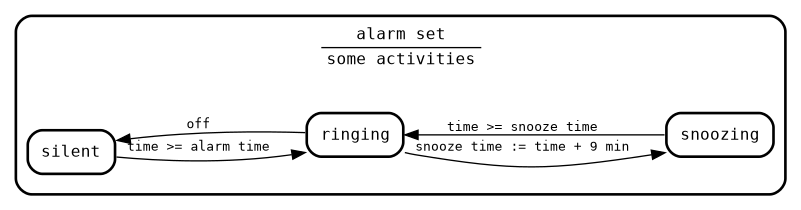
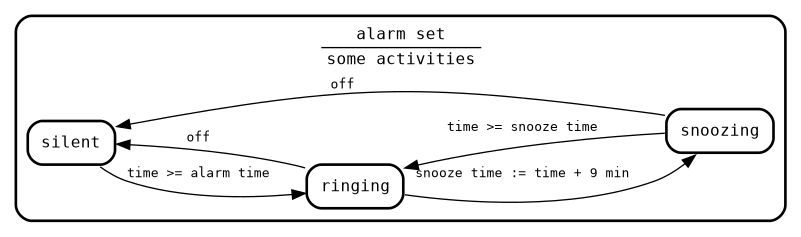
none -> (397, 92)
